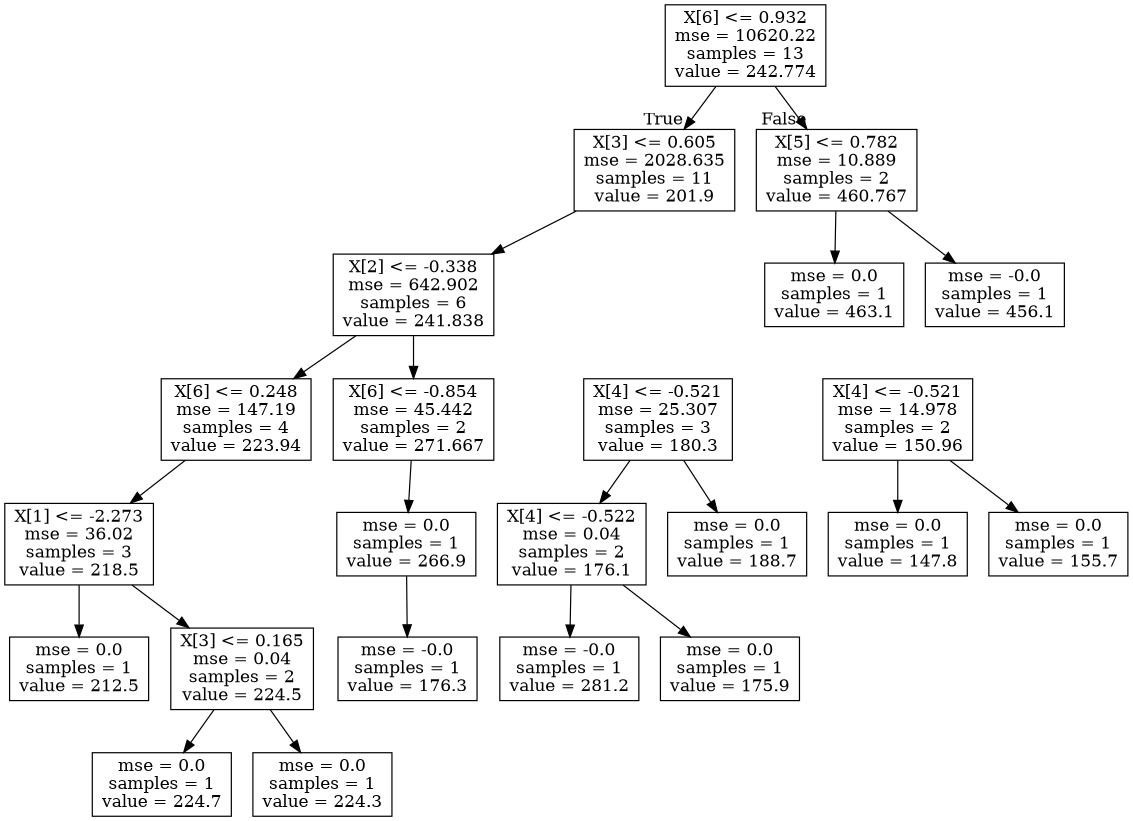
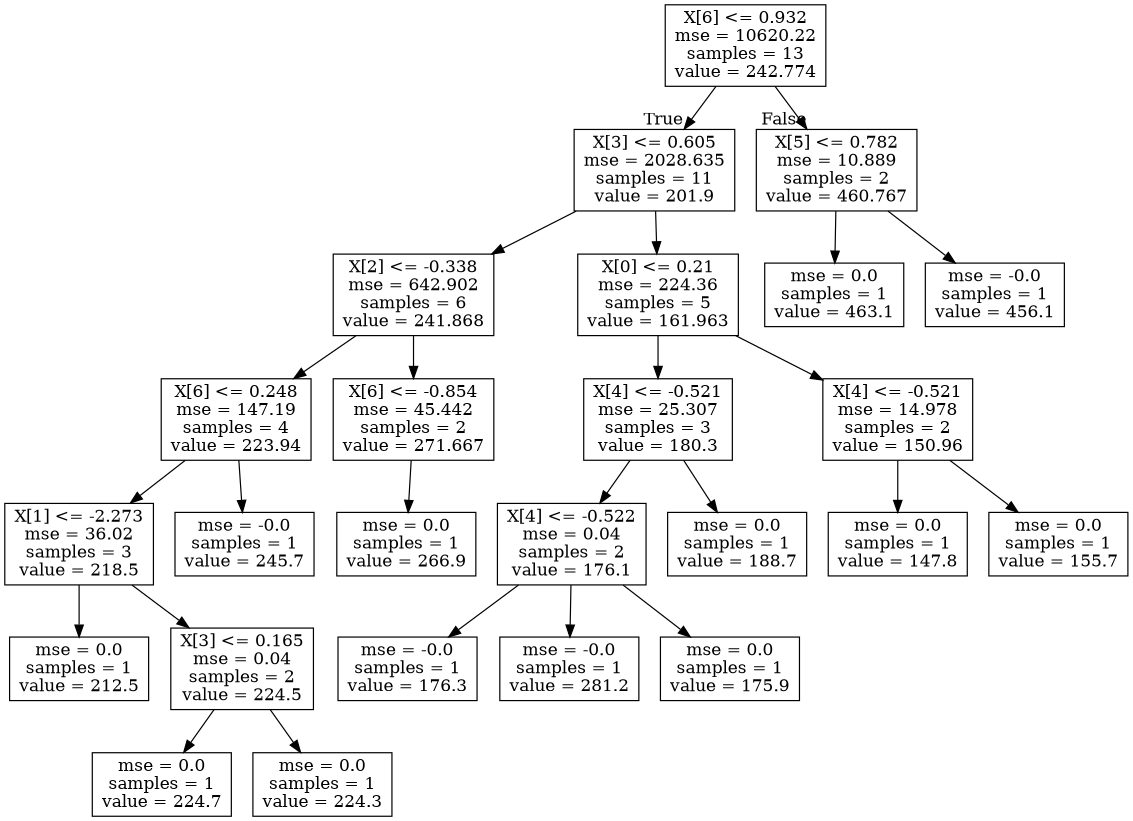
(414, 295) -> (414, 295)
none -> (658, 295)
none -> (245, 544)
(407, 600) -> (488, 607)
